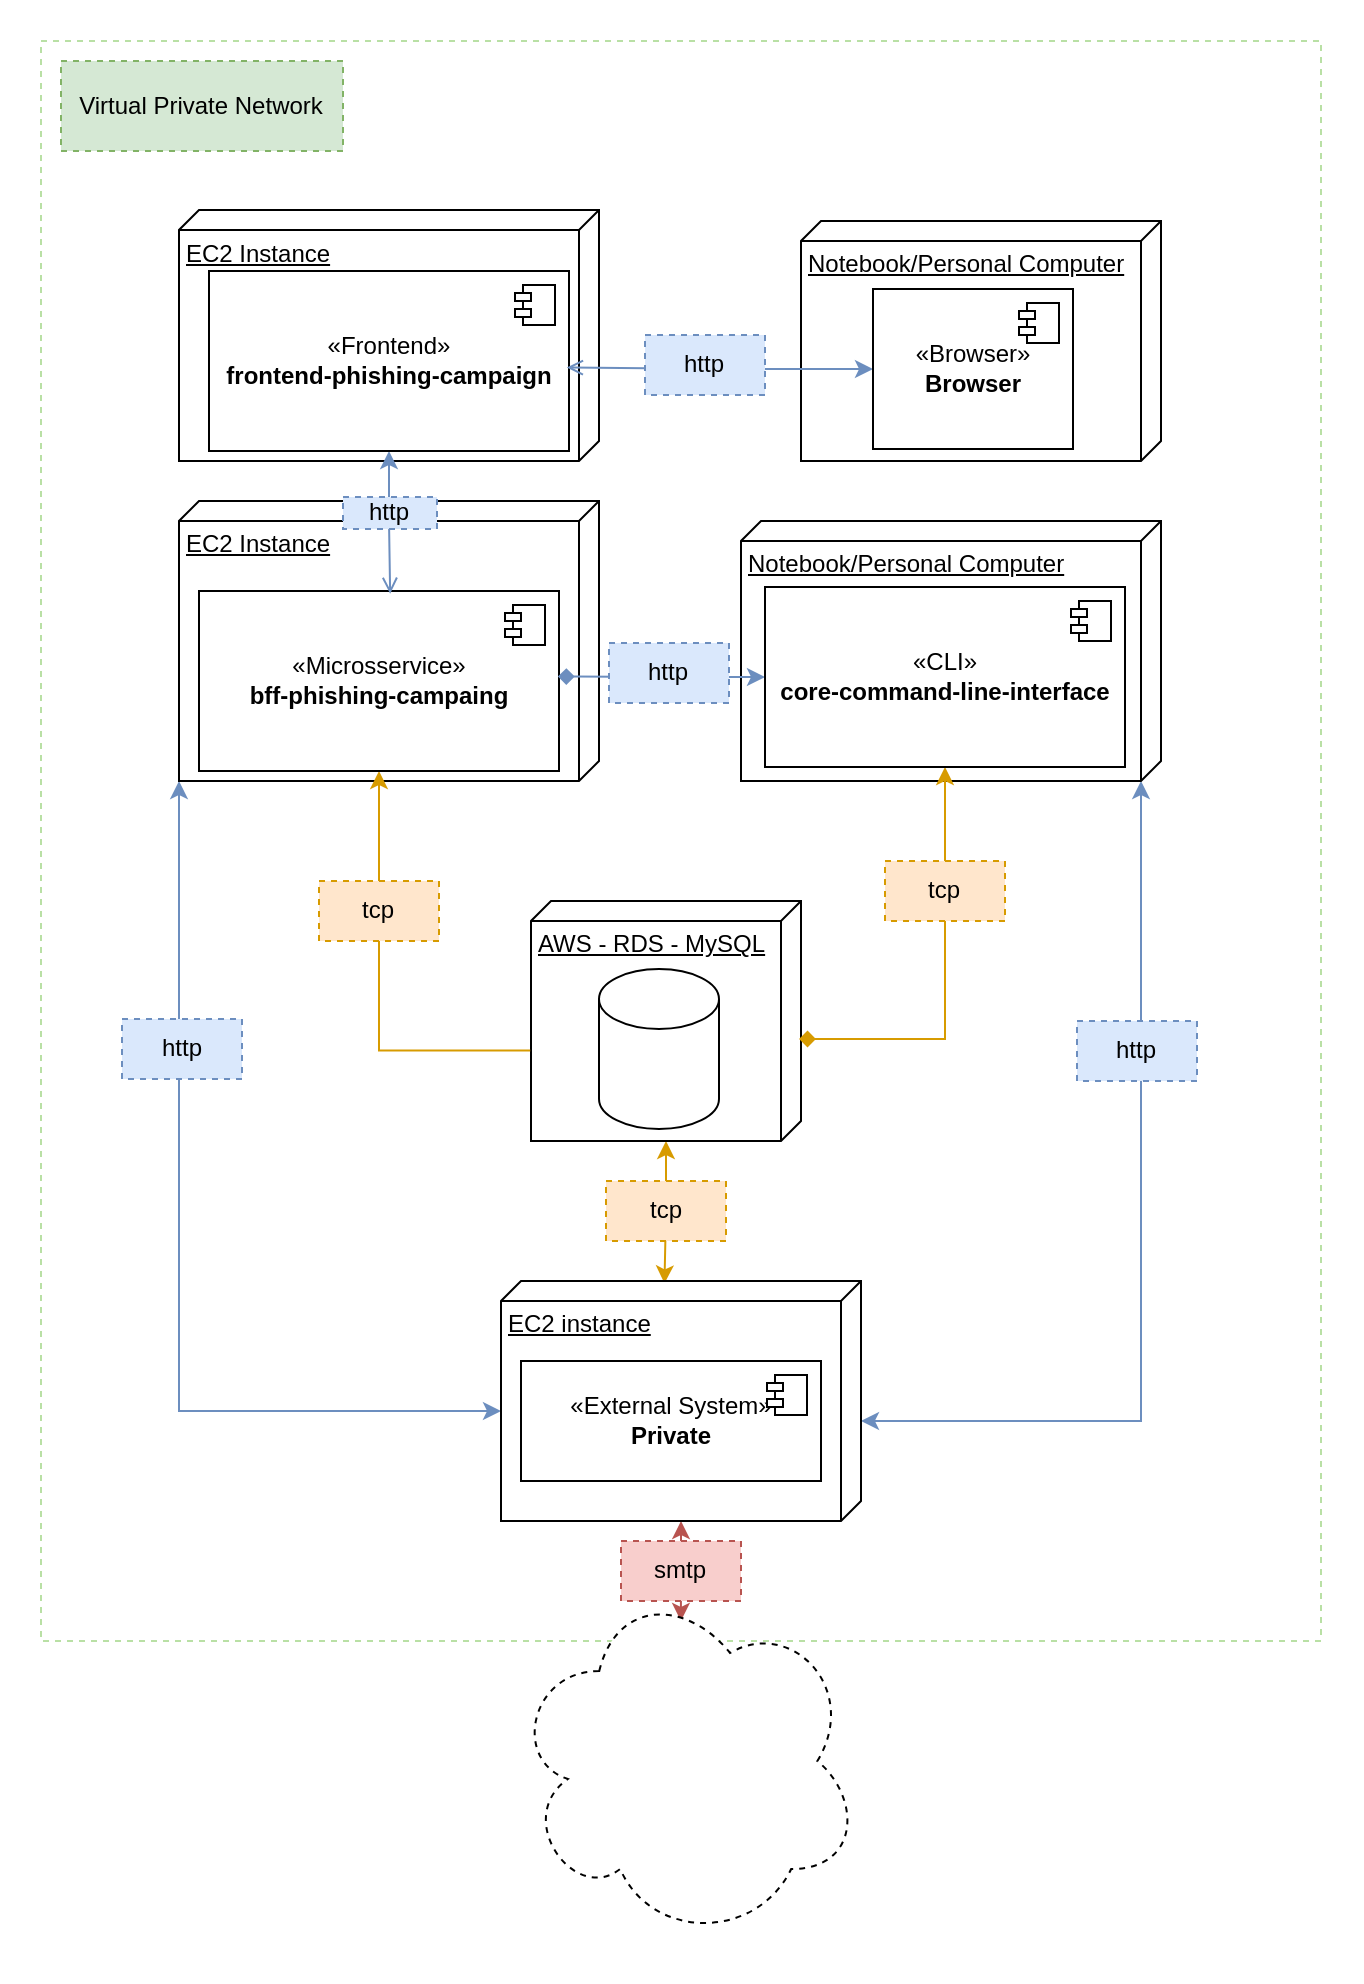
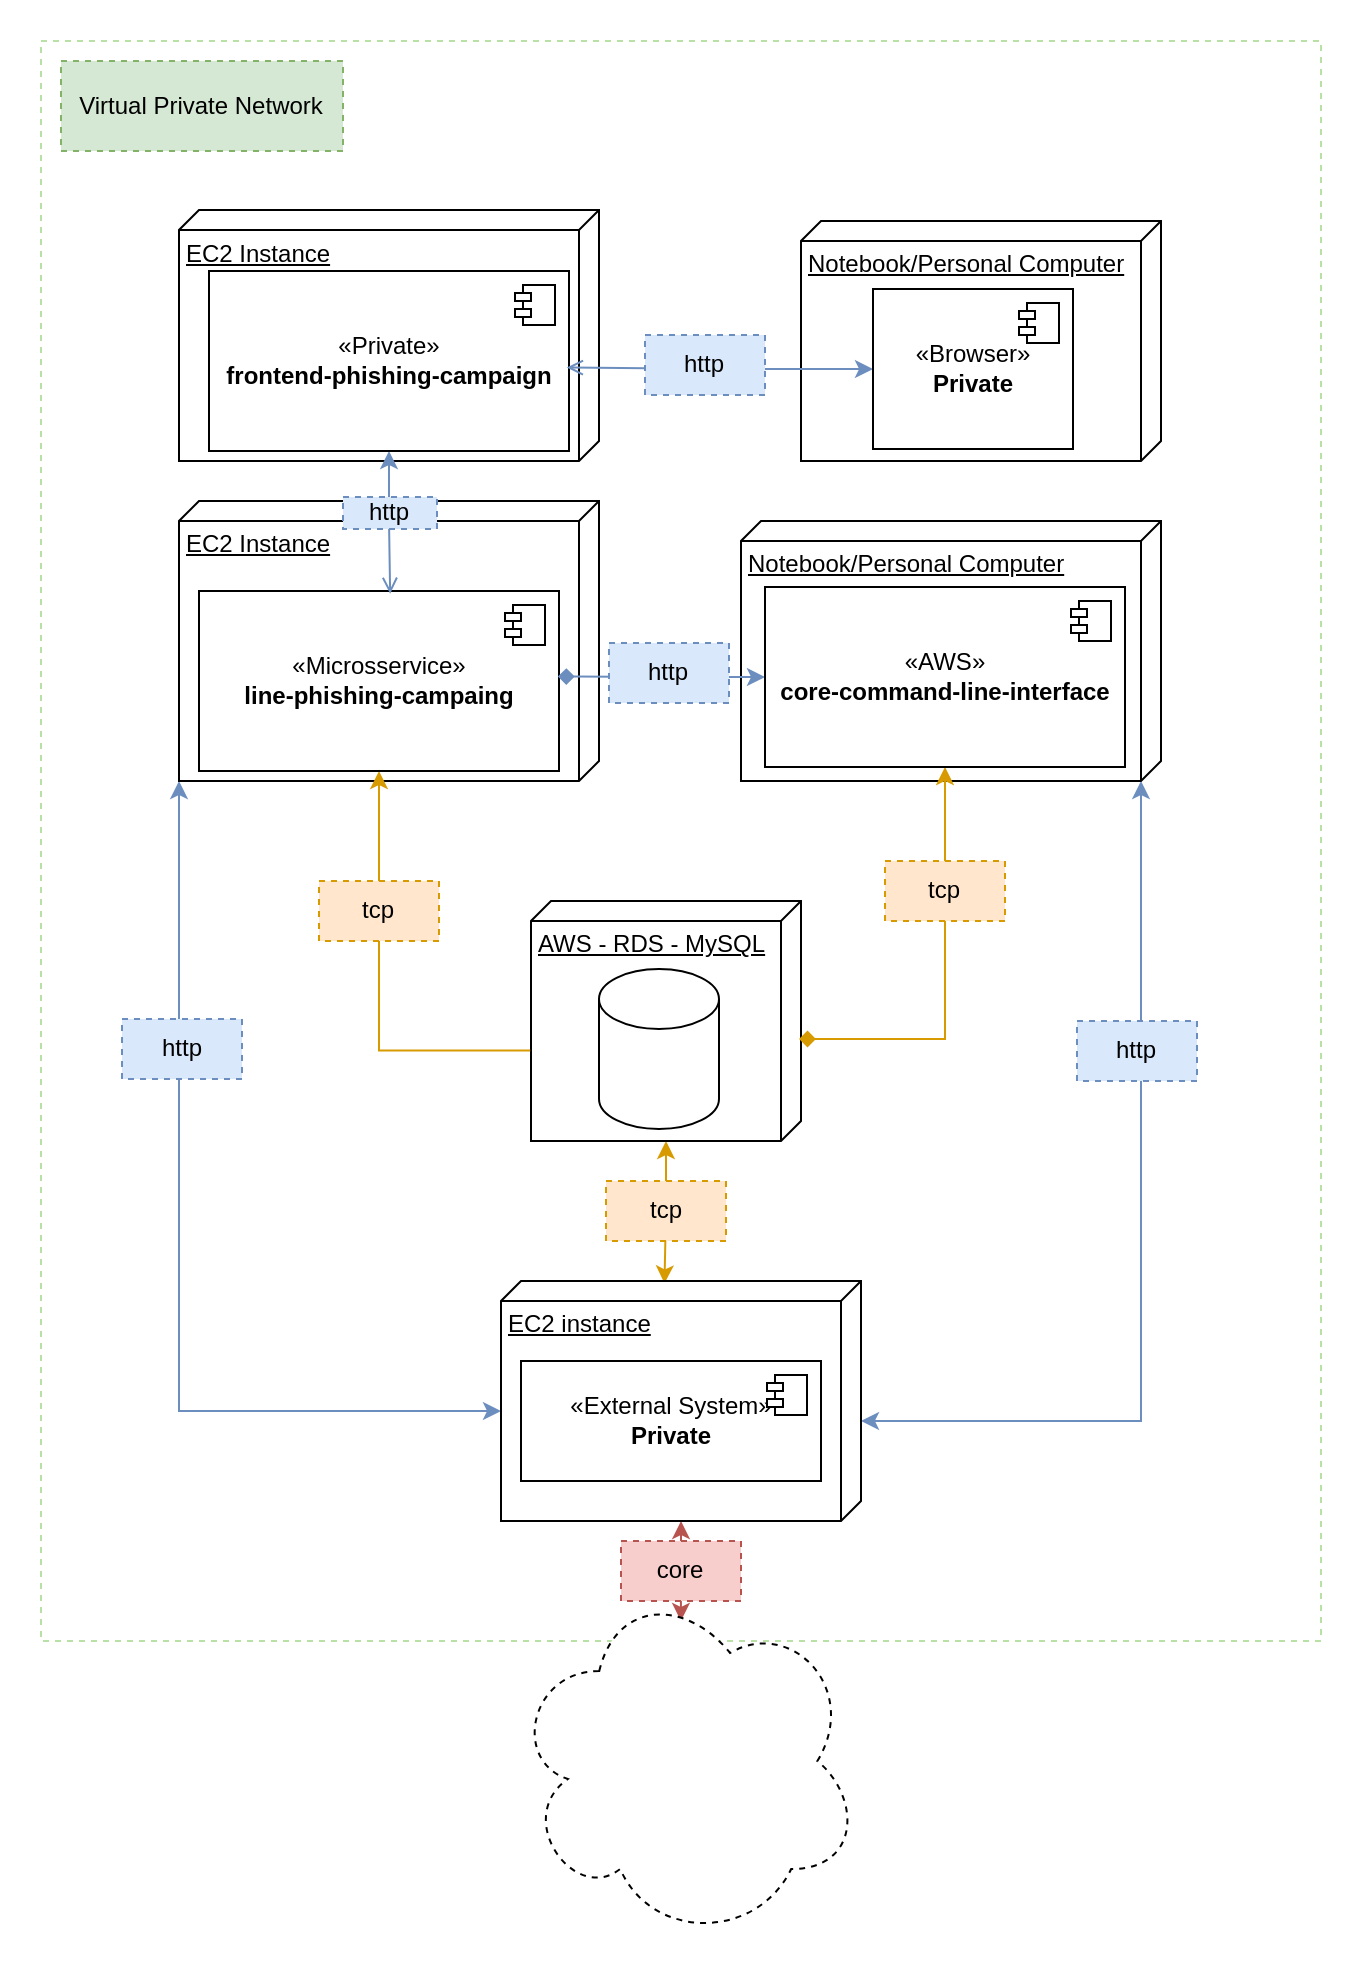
(390, 361) -> (390, 361)
(974, 369) -> (974, 369)
(946, 677) -> (946, 677)
(380, 681) -> (380, 681)
(681, 1571) -> (681, 1571)
